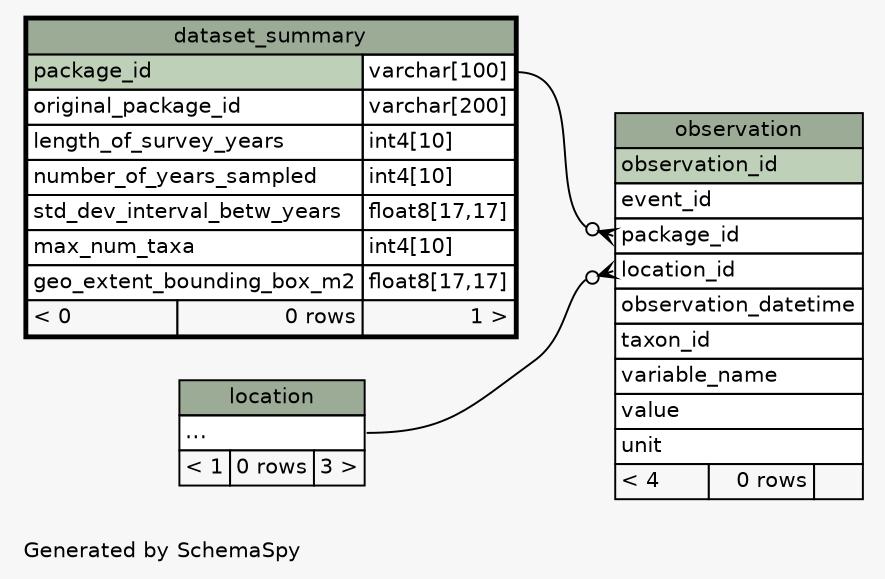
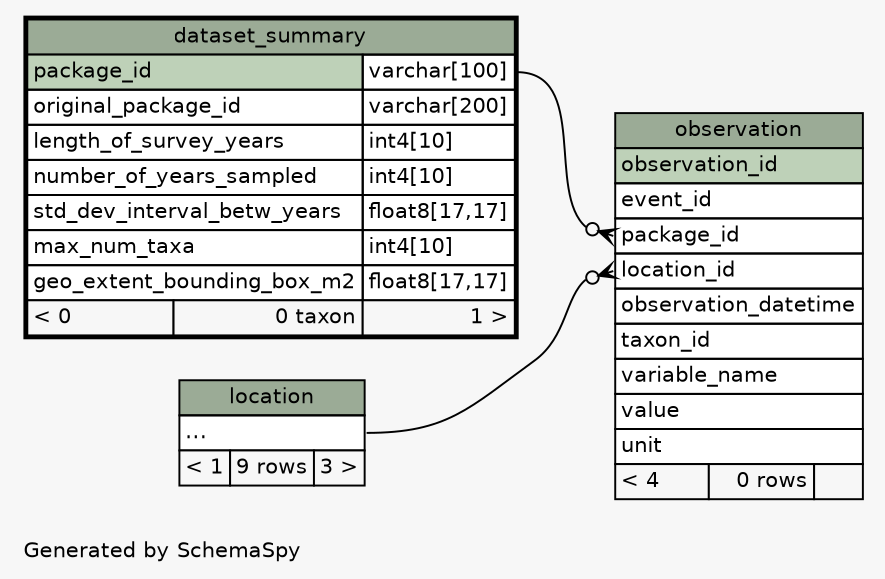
(321, 317) -> (316, 317)
(272, 467) -> (272, 467)
